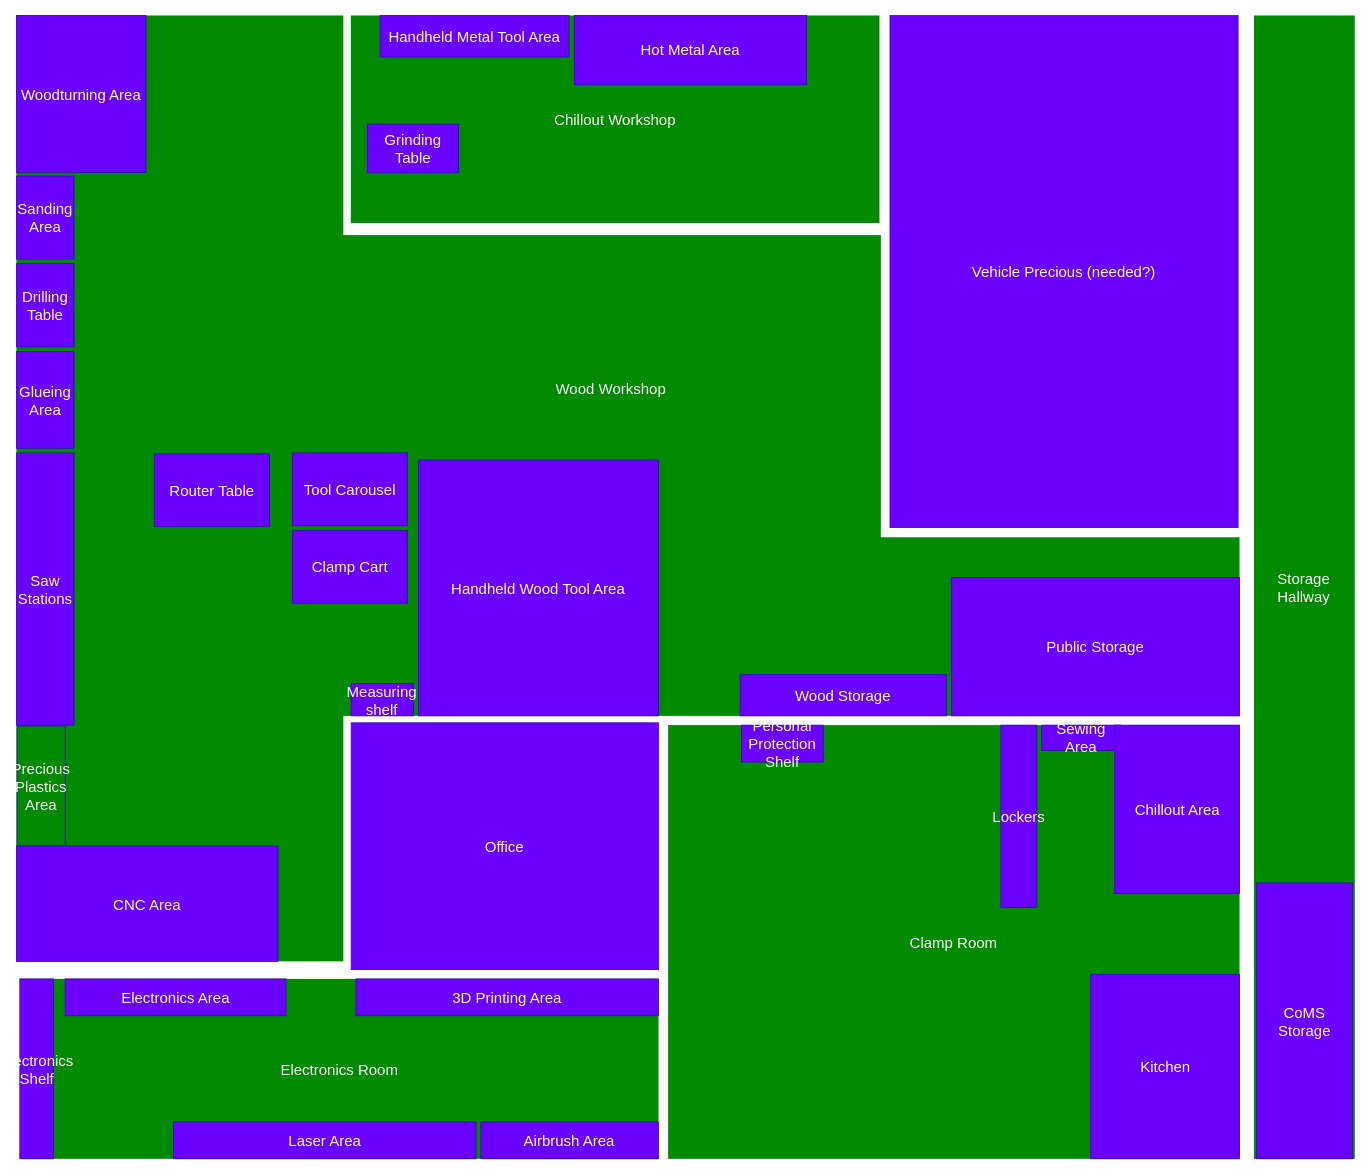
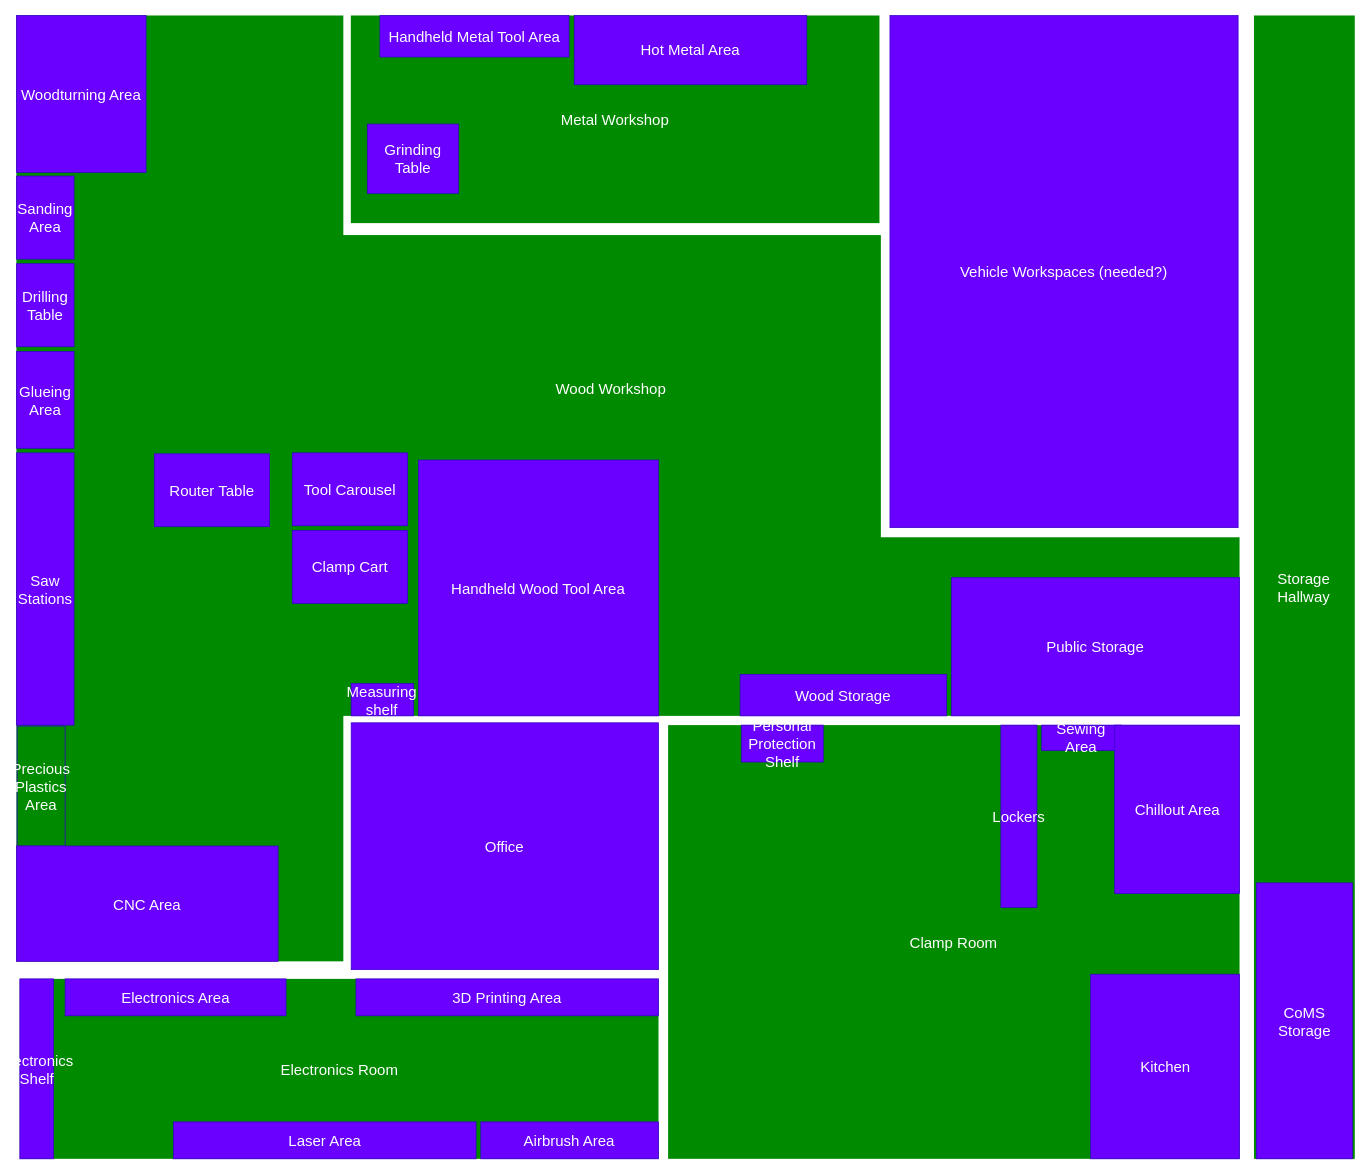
(615, 120) -> (615, 120)
(413, 148) -> (413, 159)
(1064, 272) -> (1064, 272)
